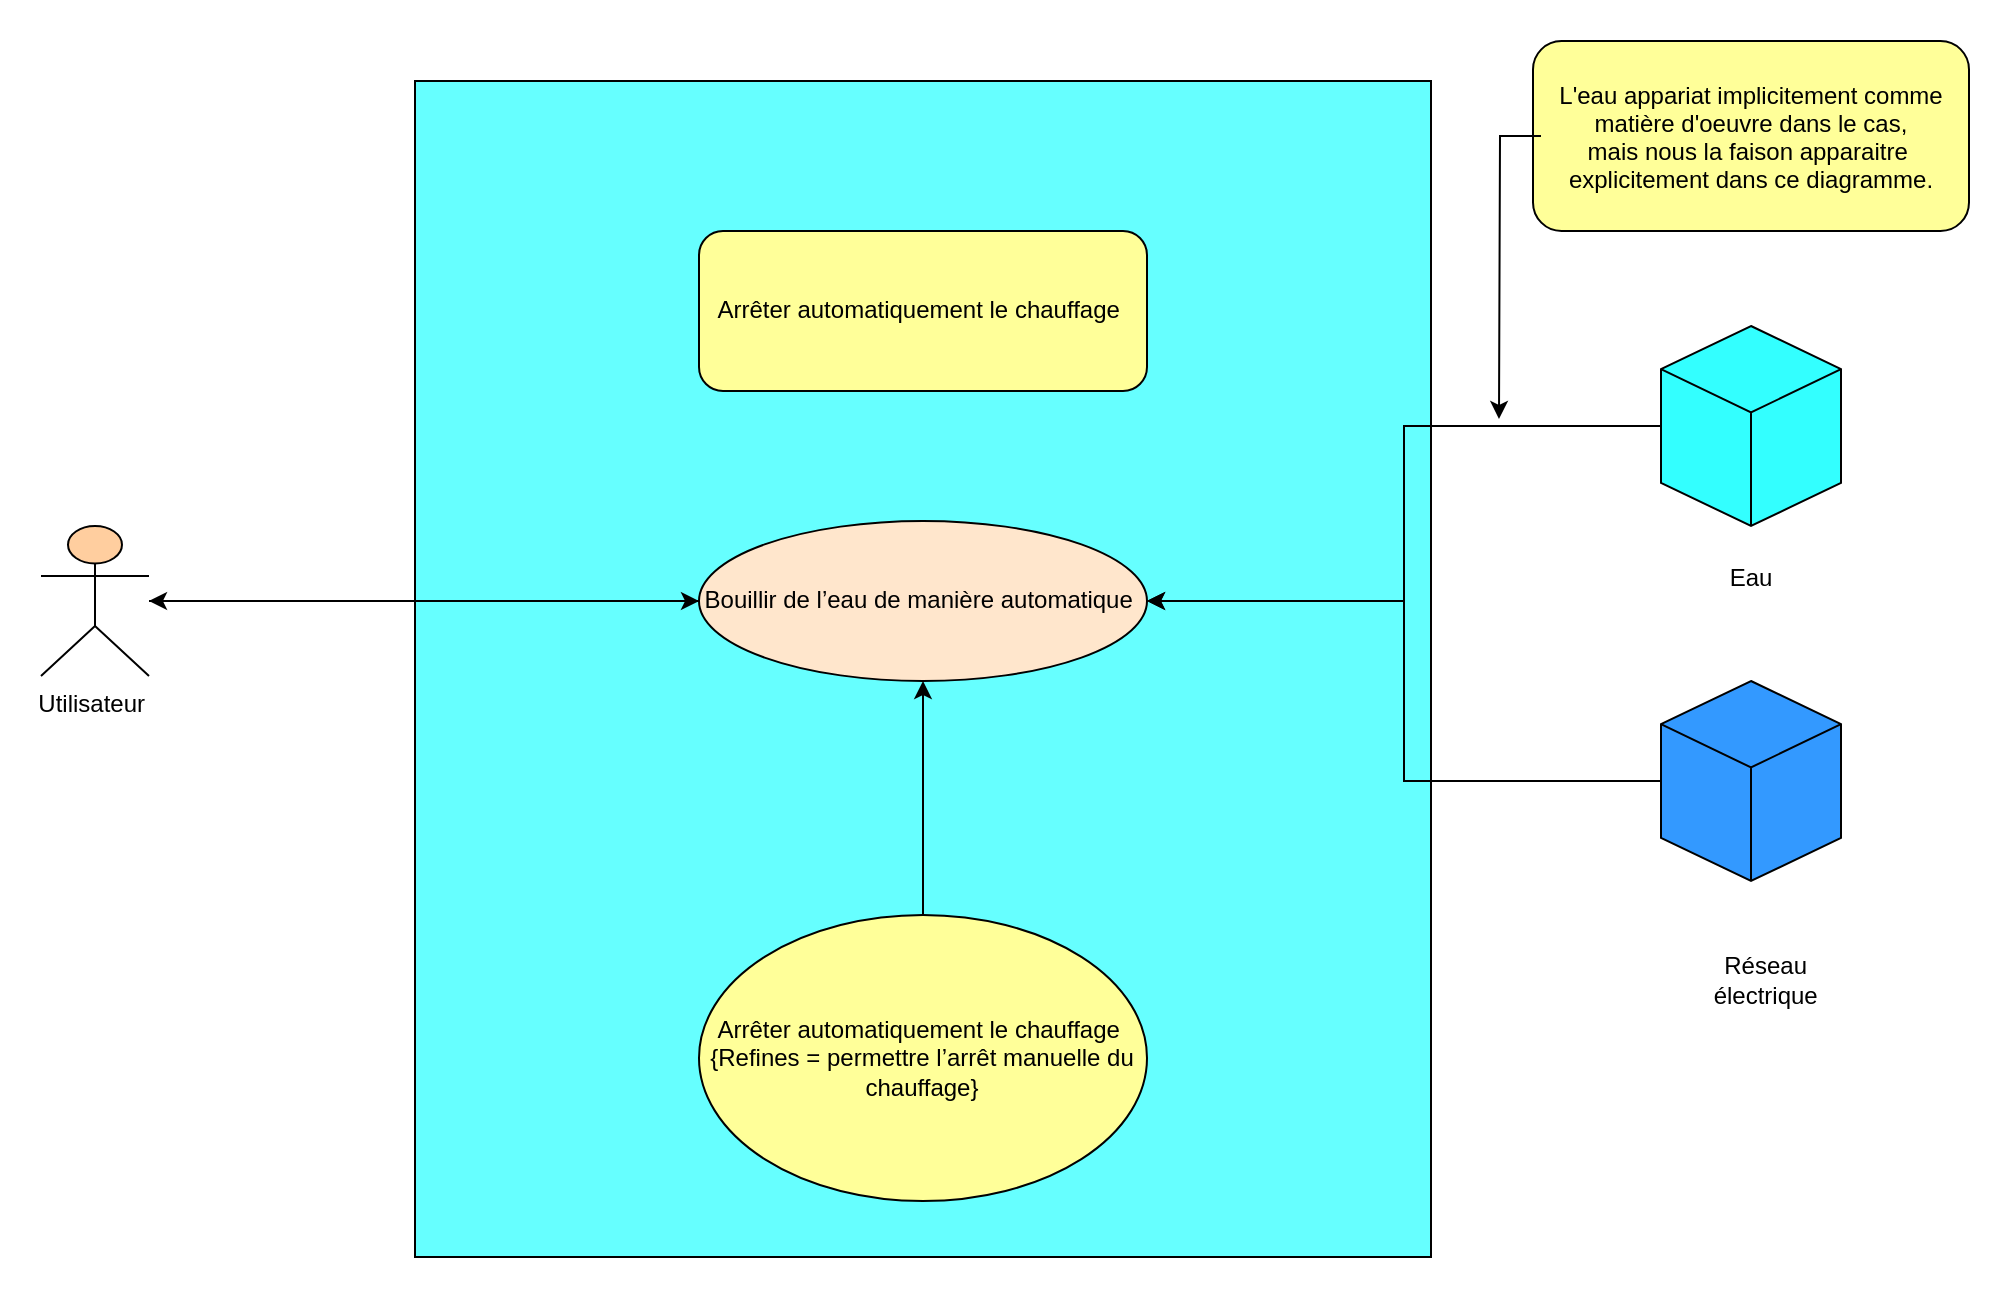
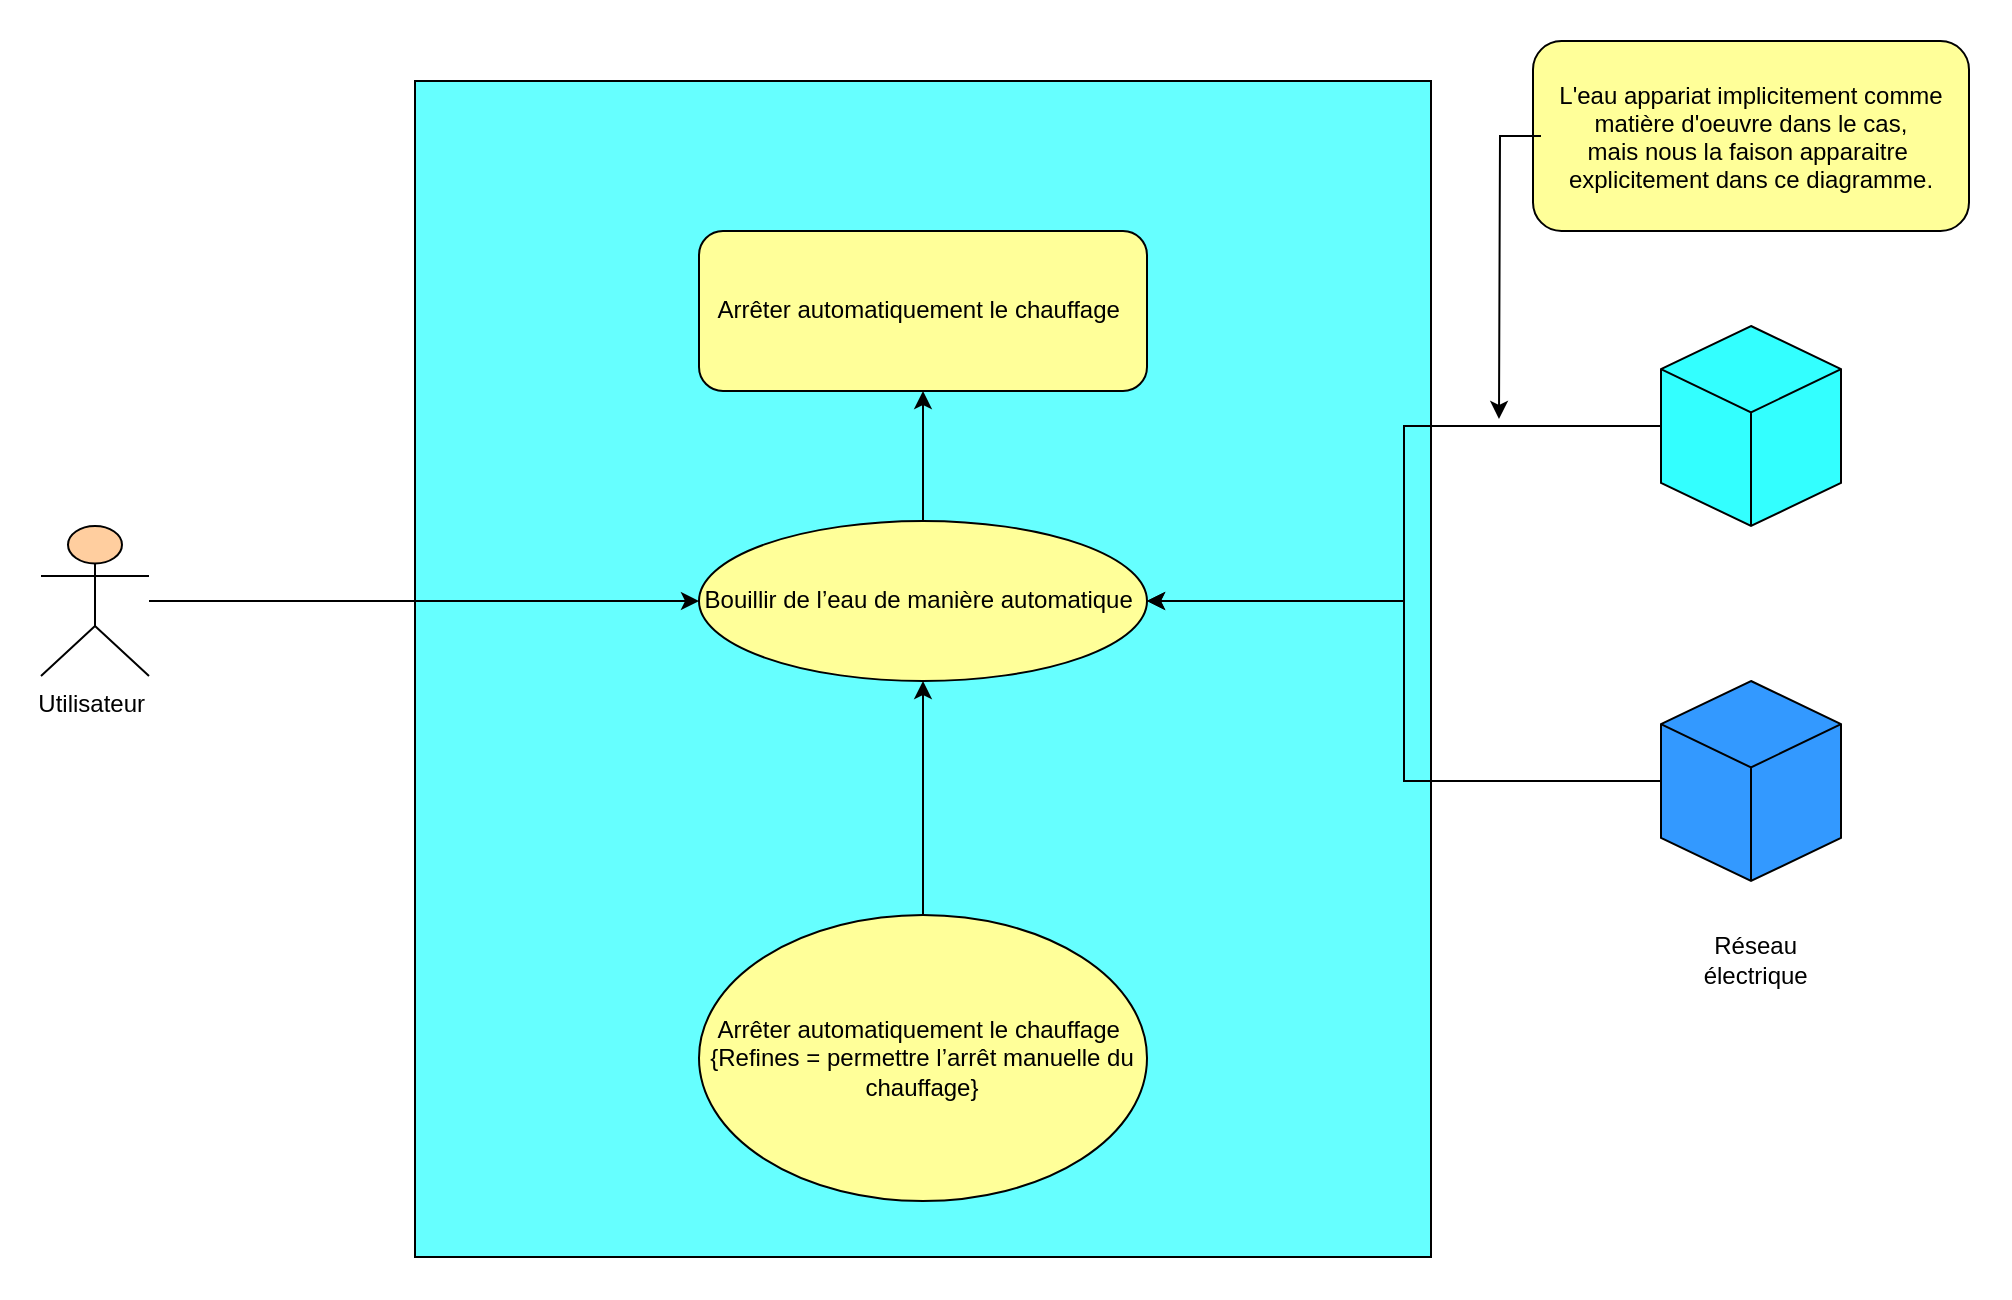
(1751, 579) -> none
(697, 601) -> (923, 463)
(923, 601) -> (923, 601)
(1768, 981) -> (1758, 961)
